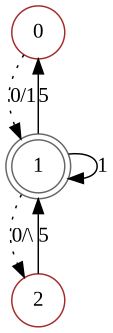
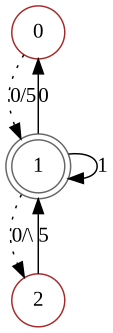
(24, 96) -> (24, 96)
(43, 96) -> (43, 96)
